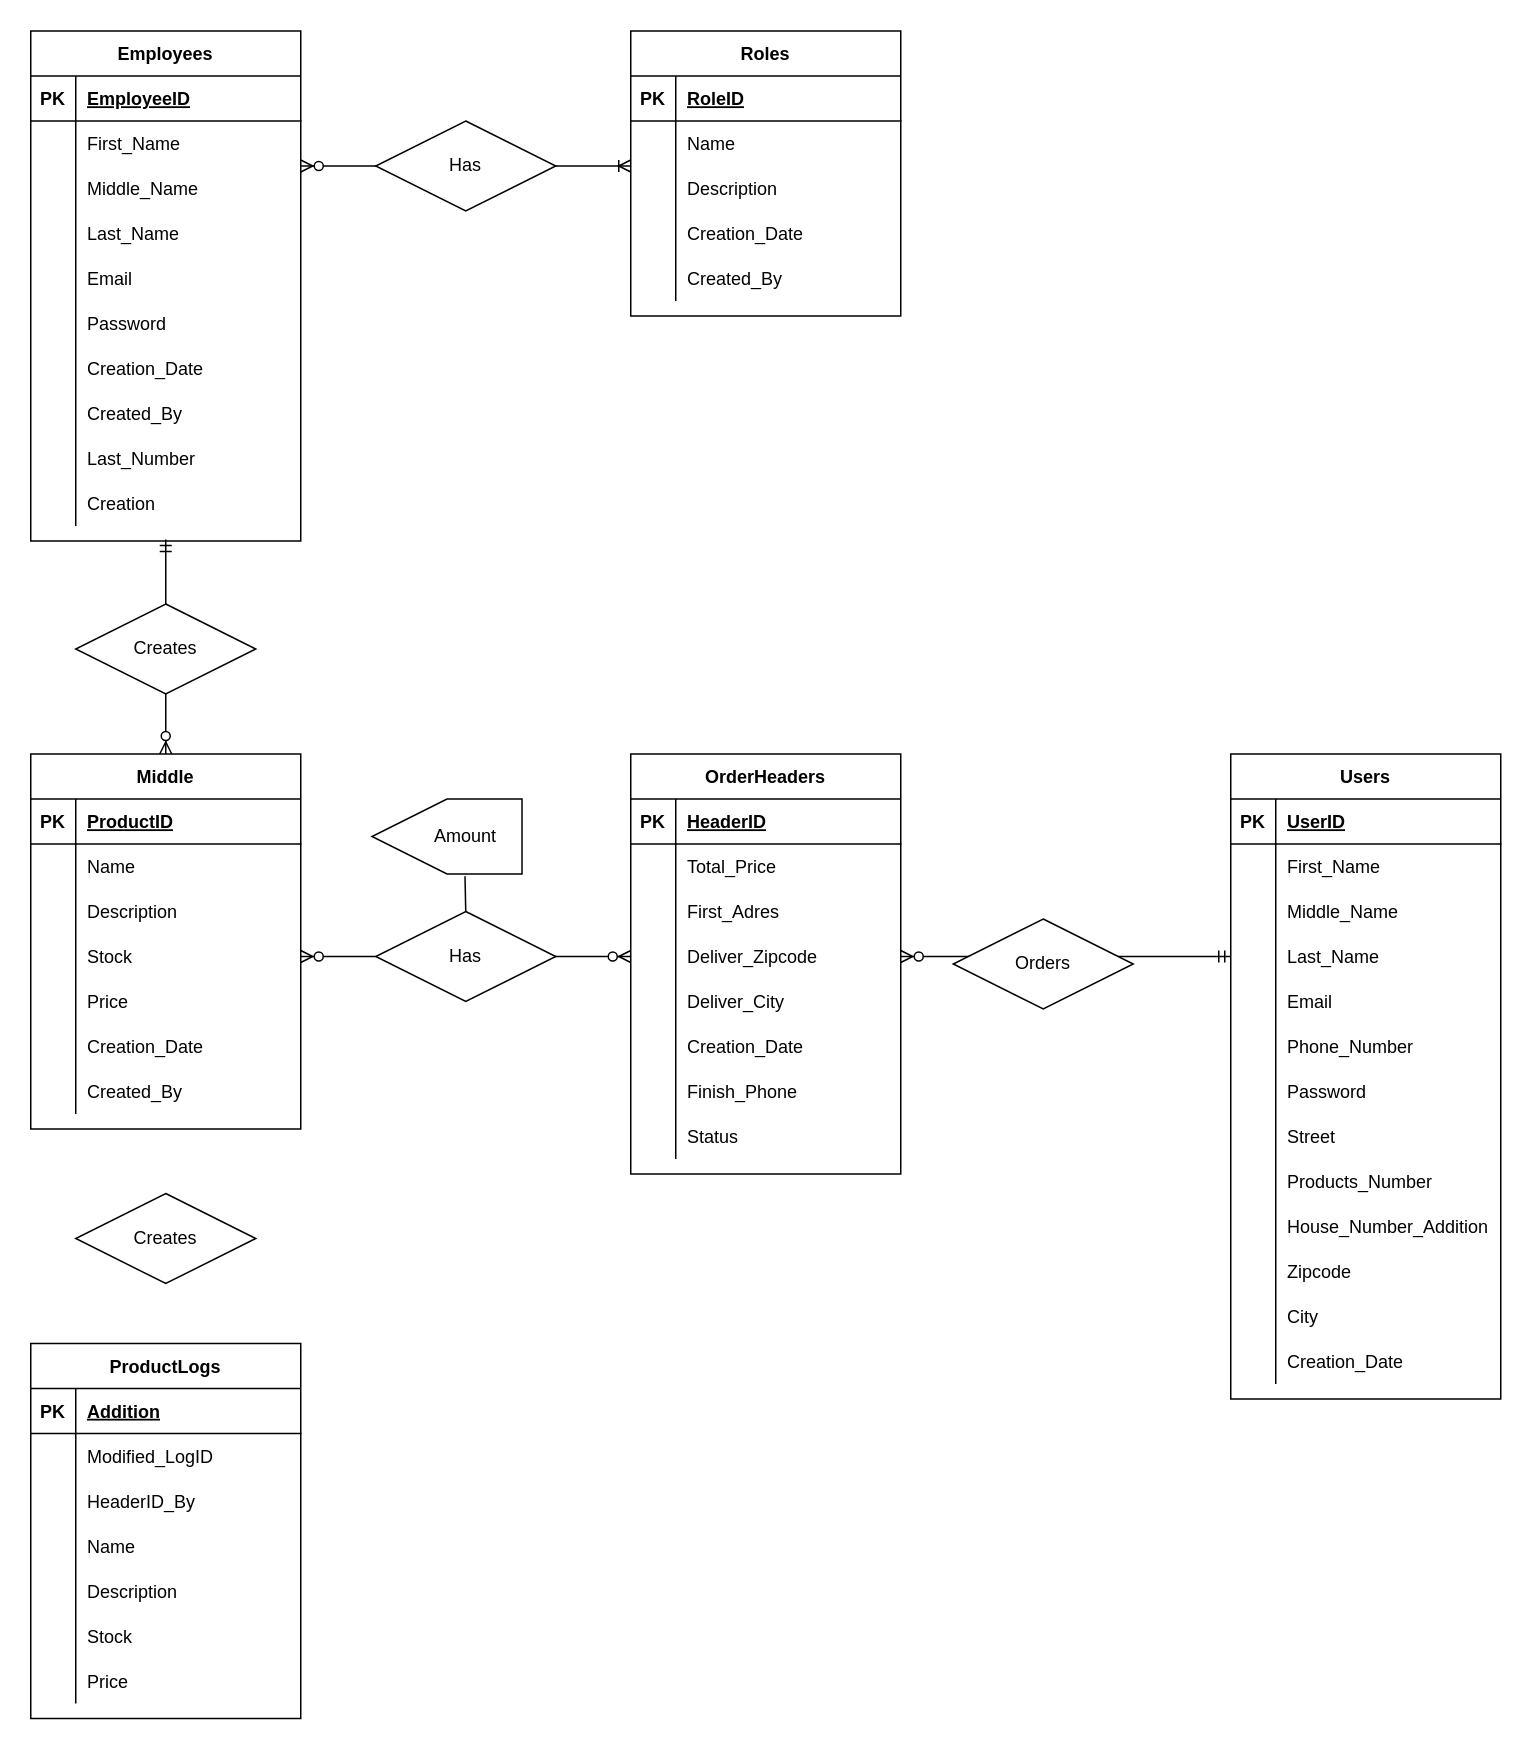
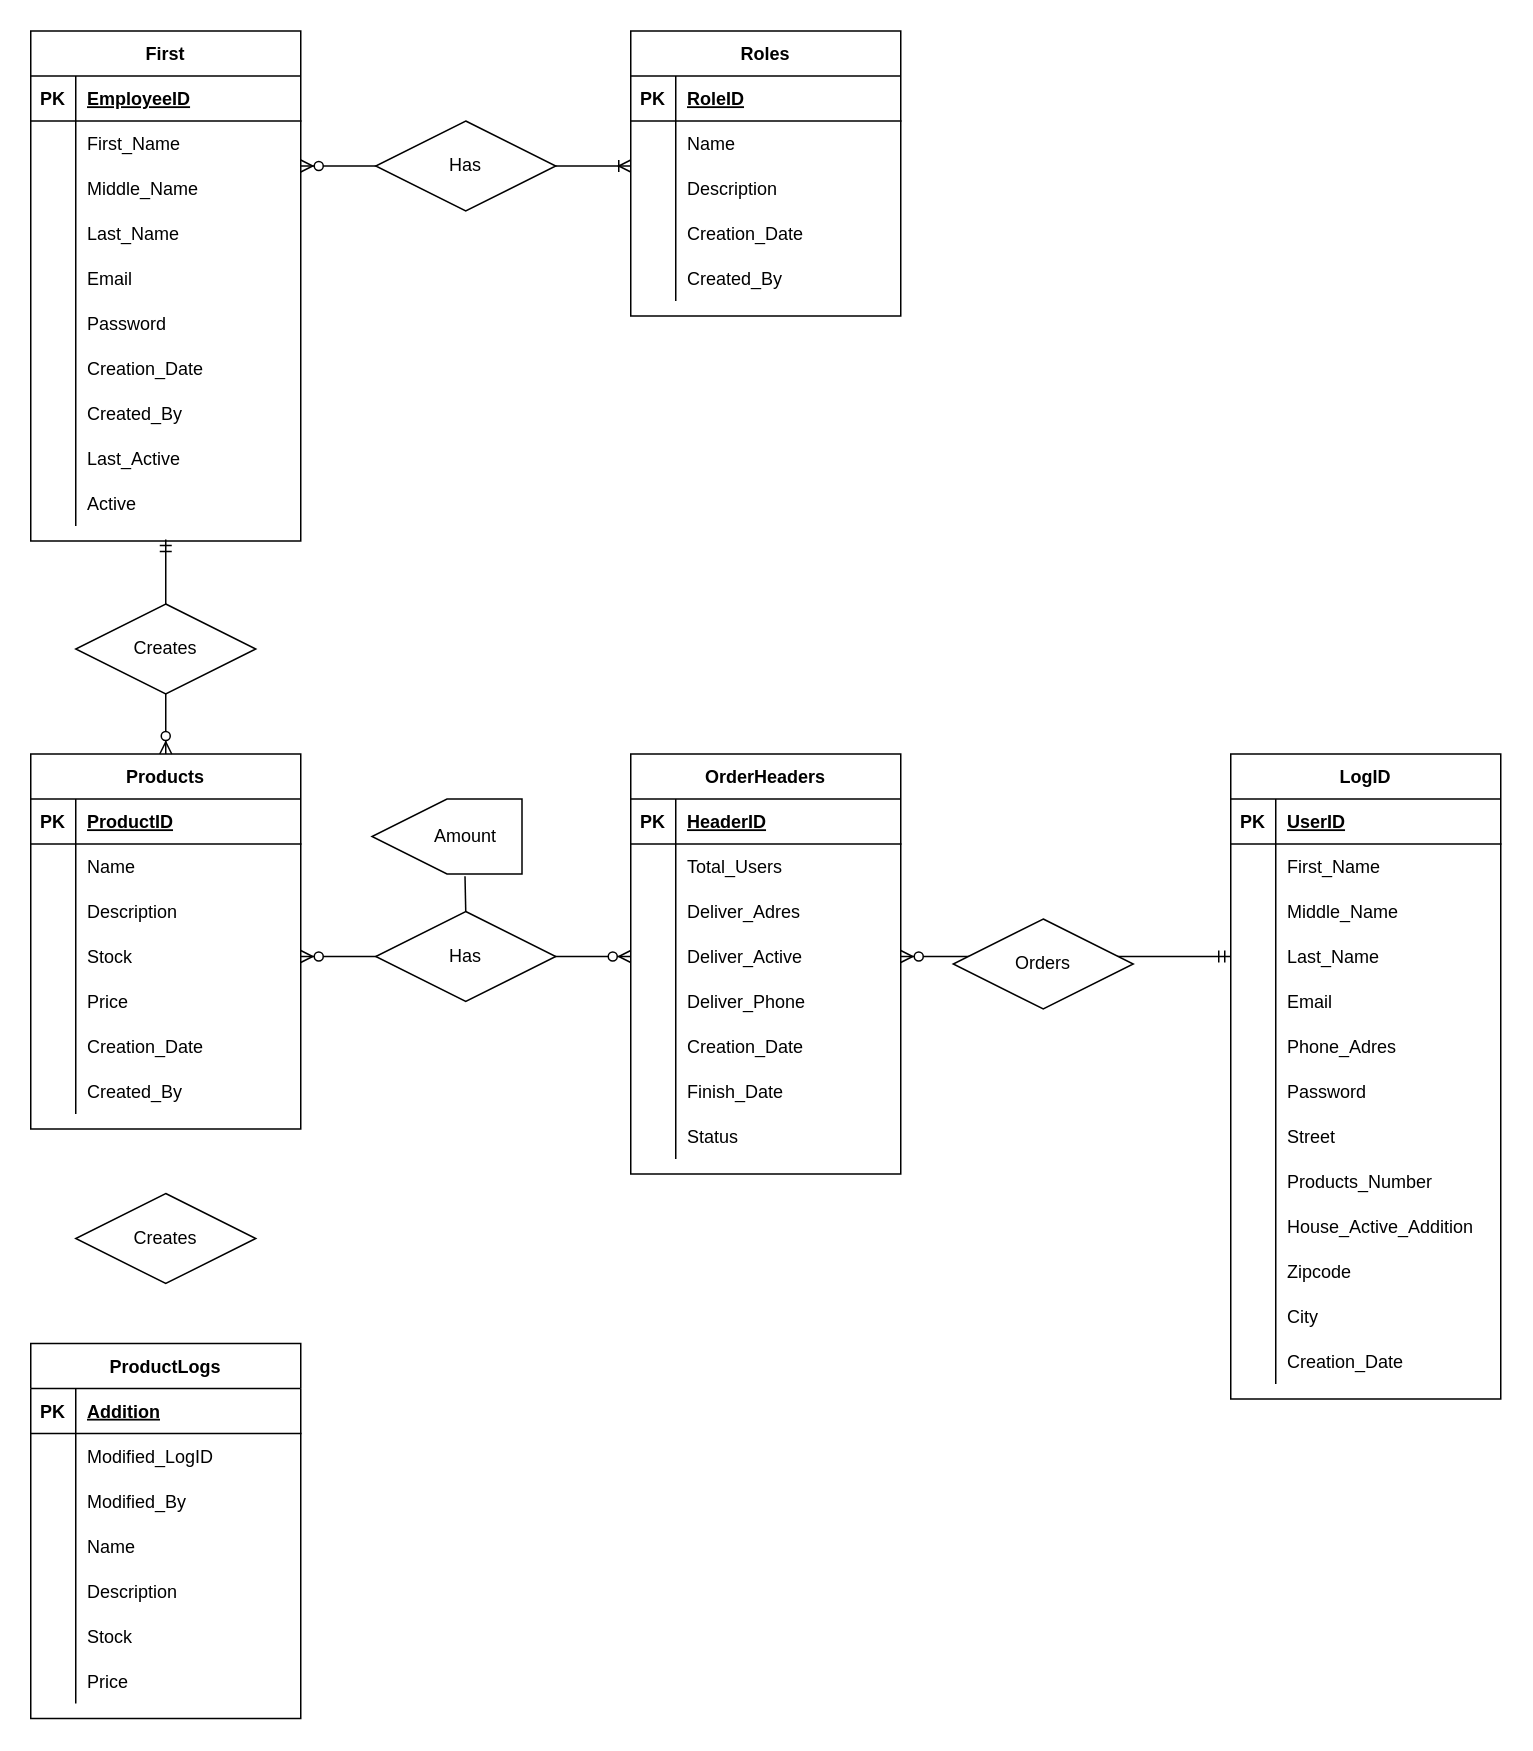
(165, 54) -> (165, 54)
(142, 459) -> (140, 459)
(125, 504) -> (115, 504)
(165, 777) -> (165, 777)
(1365, 777) -> (1365, 777)
(738, 867) -> (740, 867)
(740, 912) -> (748, 912)
(756, 957) -> (751, 957)
(740, 1002) -> (748, 1002)
(1347, 1047) -> (1342, 1047)
(743, 1092) -> (738, 1092)
(1388, 1227) -> (1386, 1227)
(142, 1502) -> (138, 1502)
